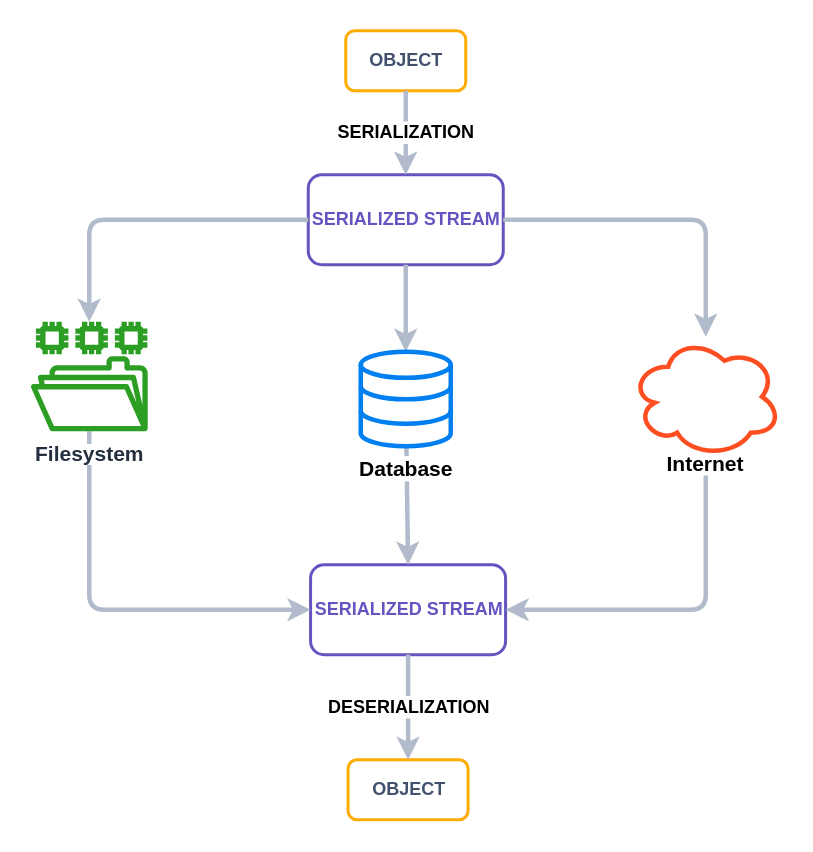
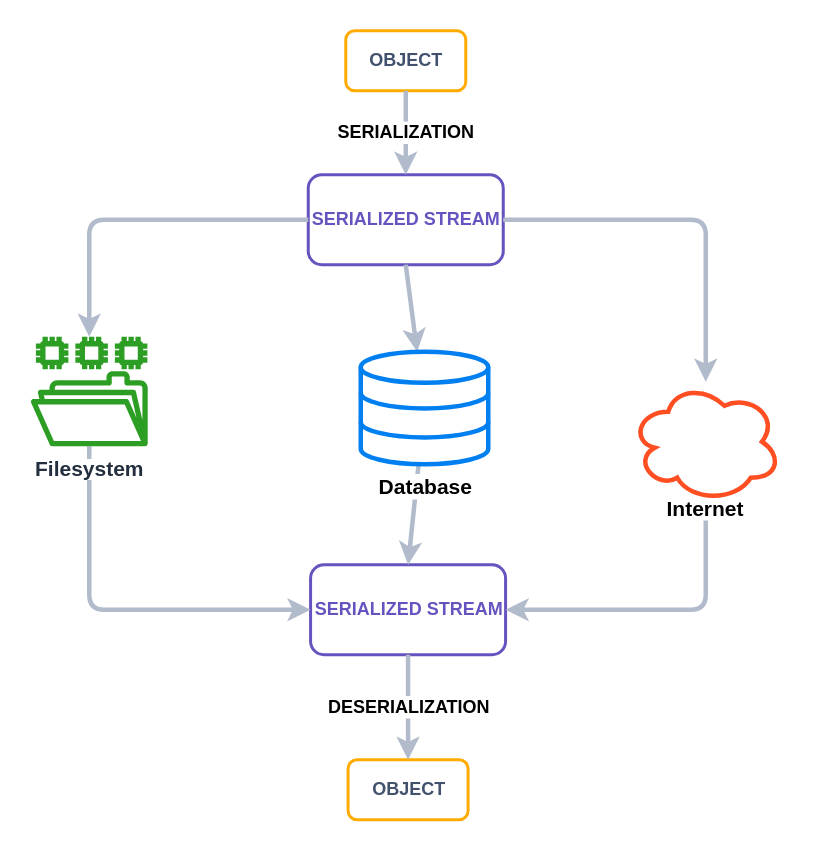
(89, 377) -> (89, 392)
(706, 397) -> (706, 442)
(406, 399) -> (425, 408)
